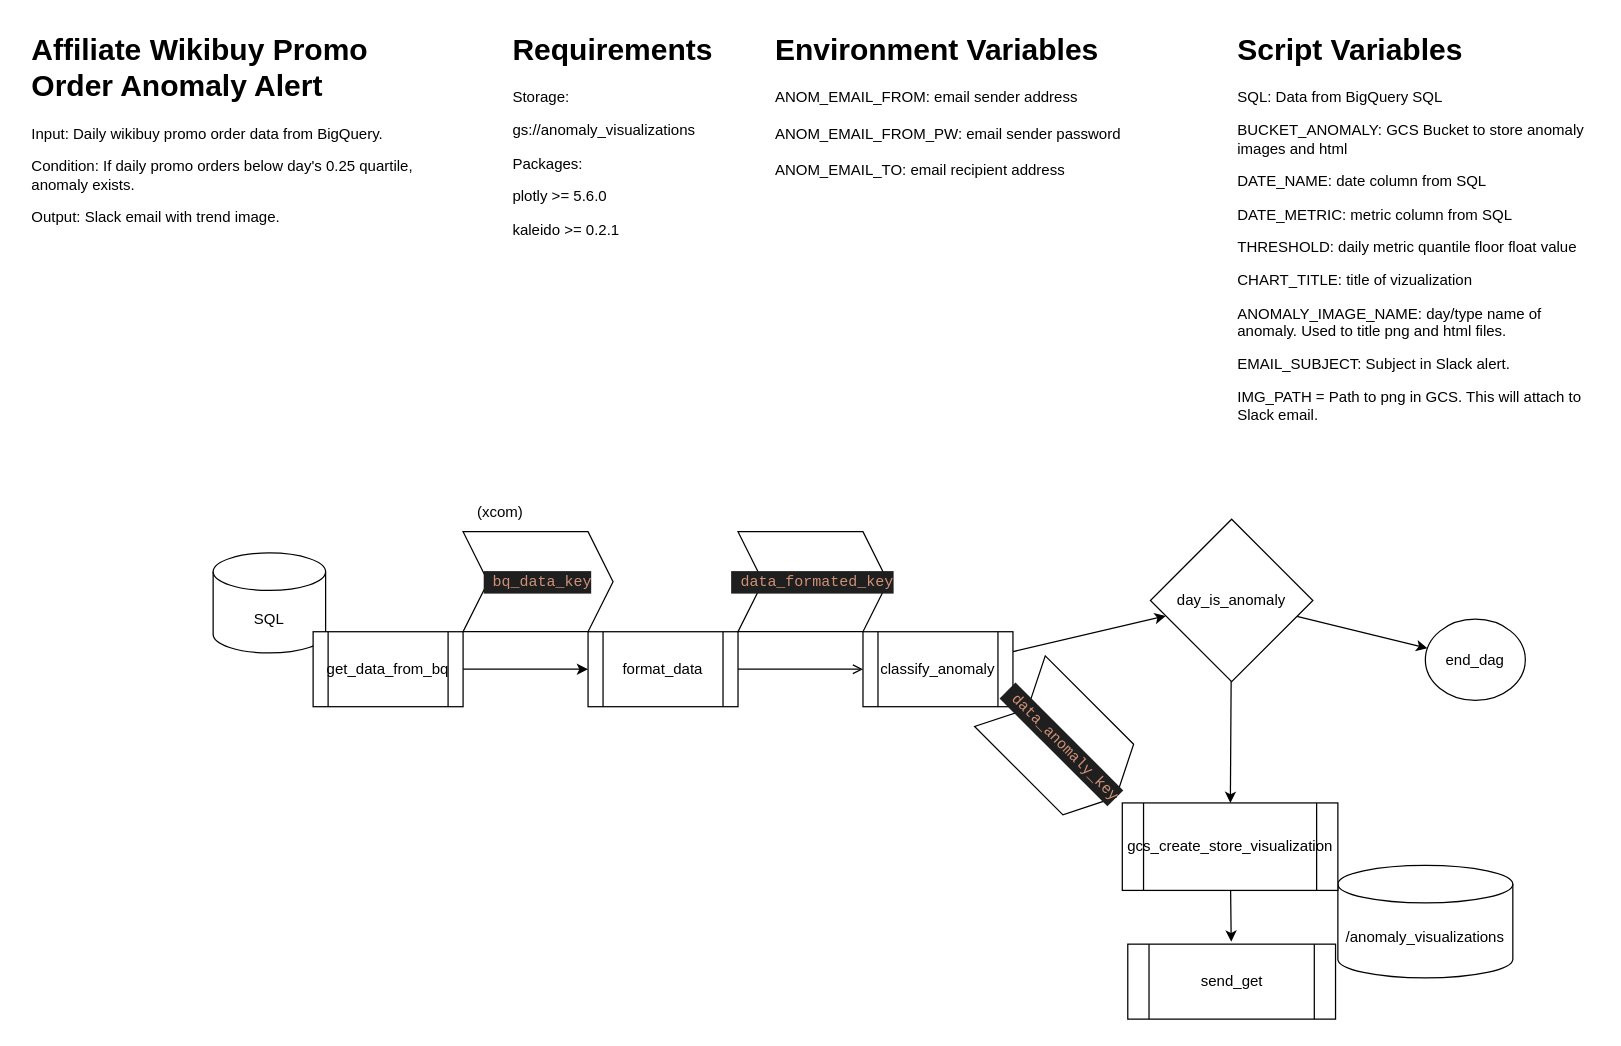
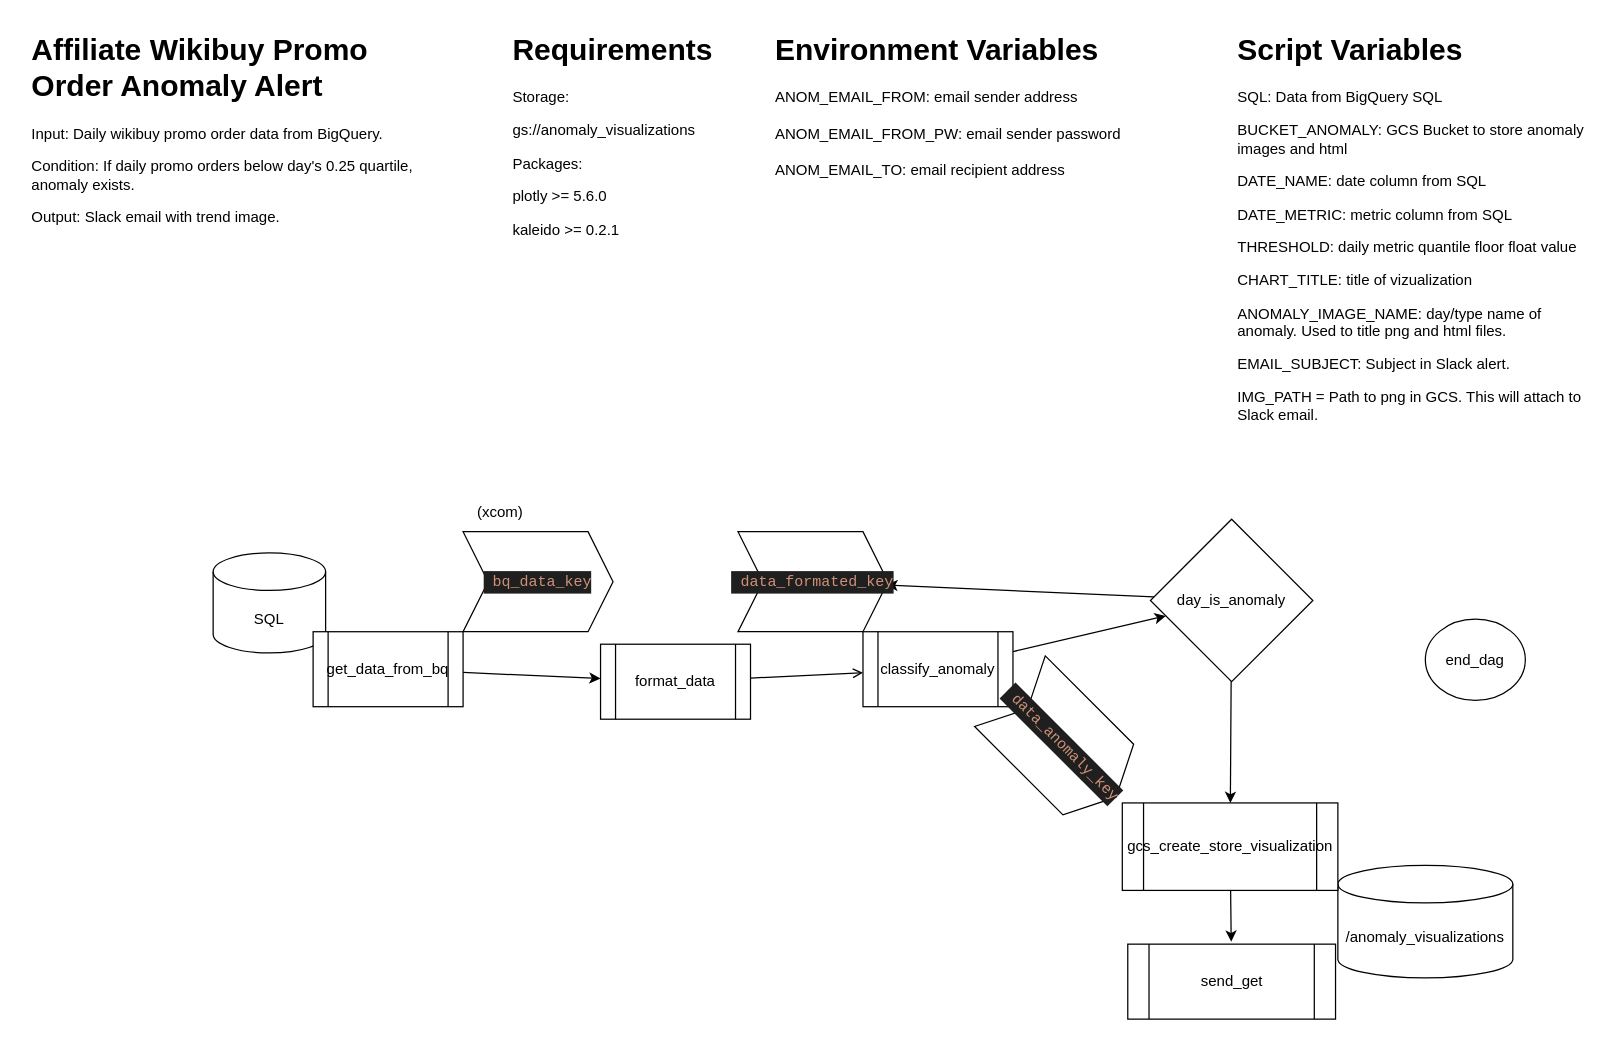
(1359, 632) -> (1025, 591)
(663, 669) -> (676, 682)
